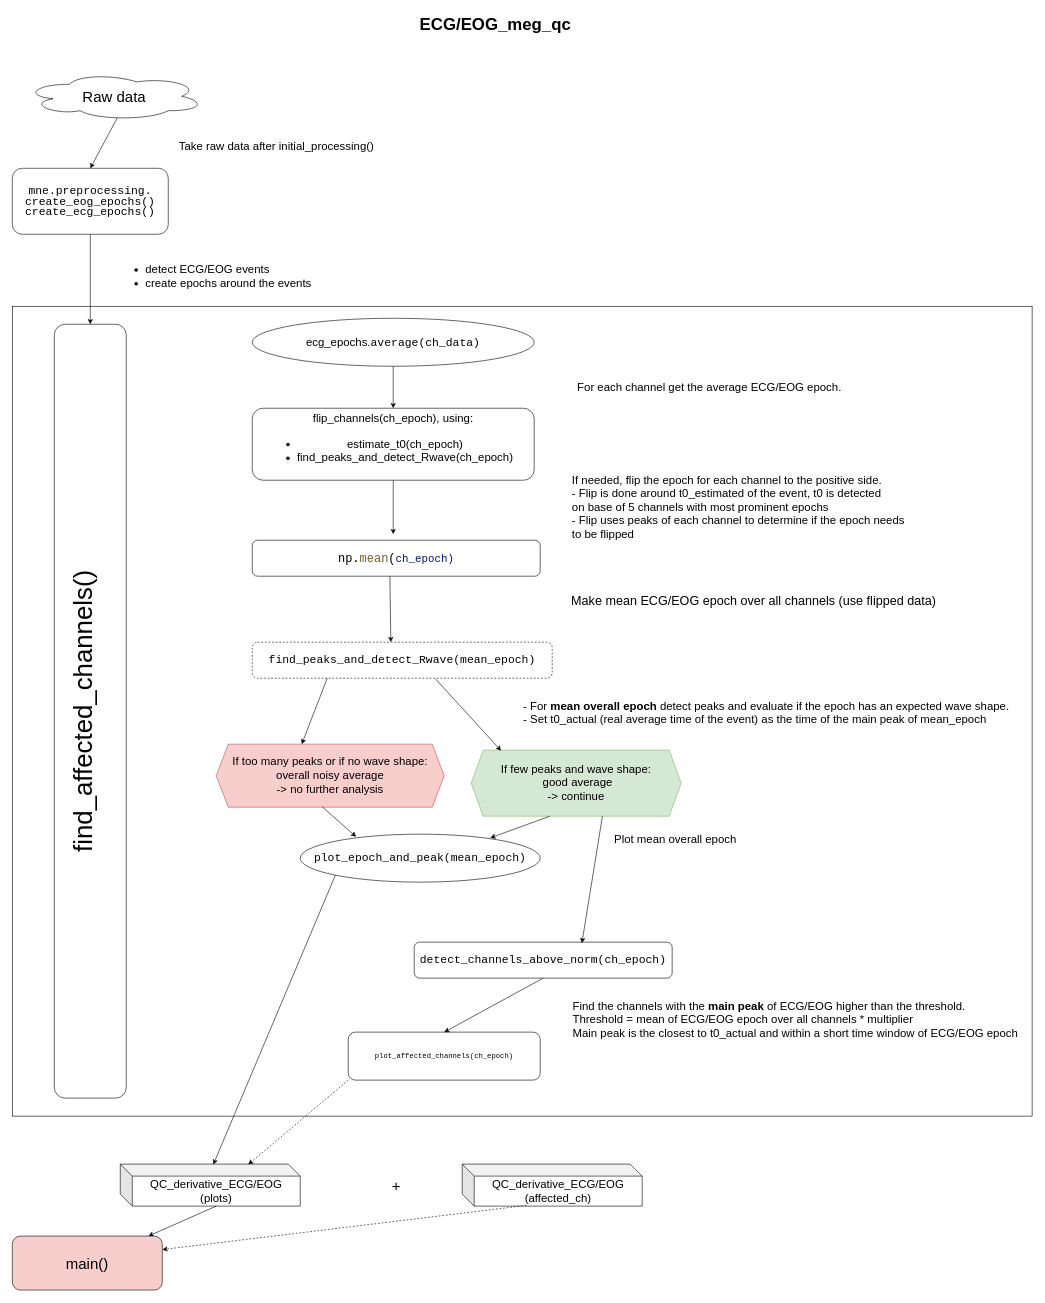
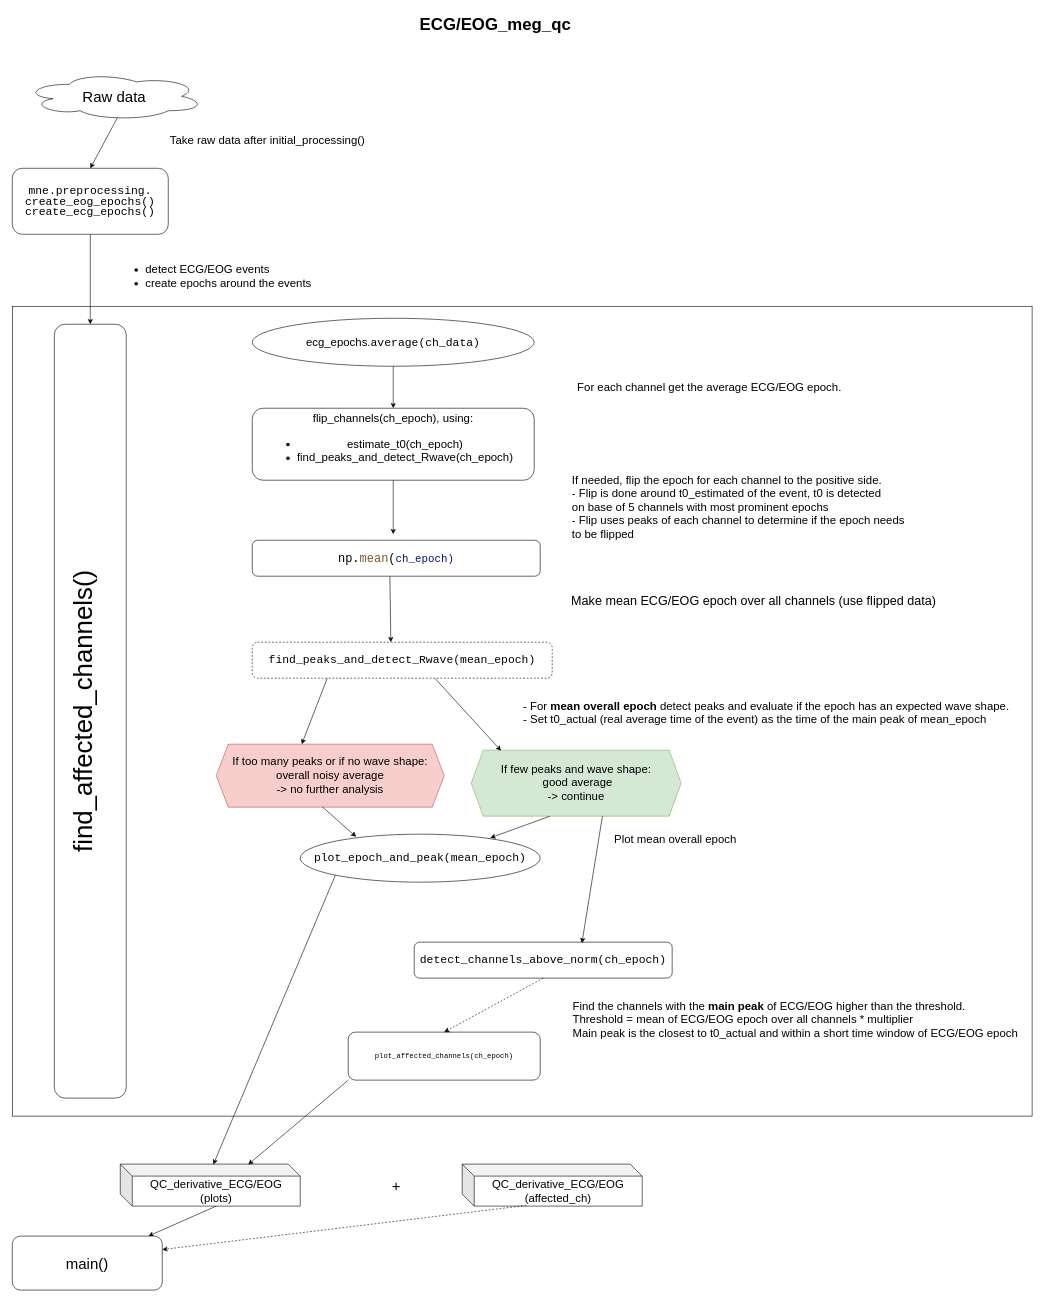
(276, 144) -> (267, 138)
(495, 1004) -> (495, 1004)
(300, 1121) -> (300, 1121)
(87, 1263) -> (87, 1263)
